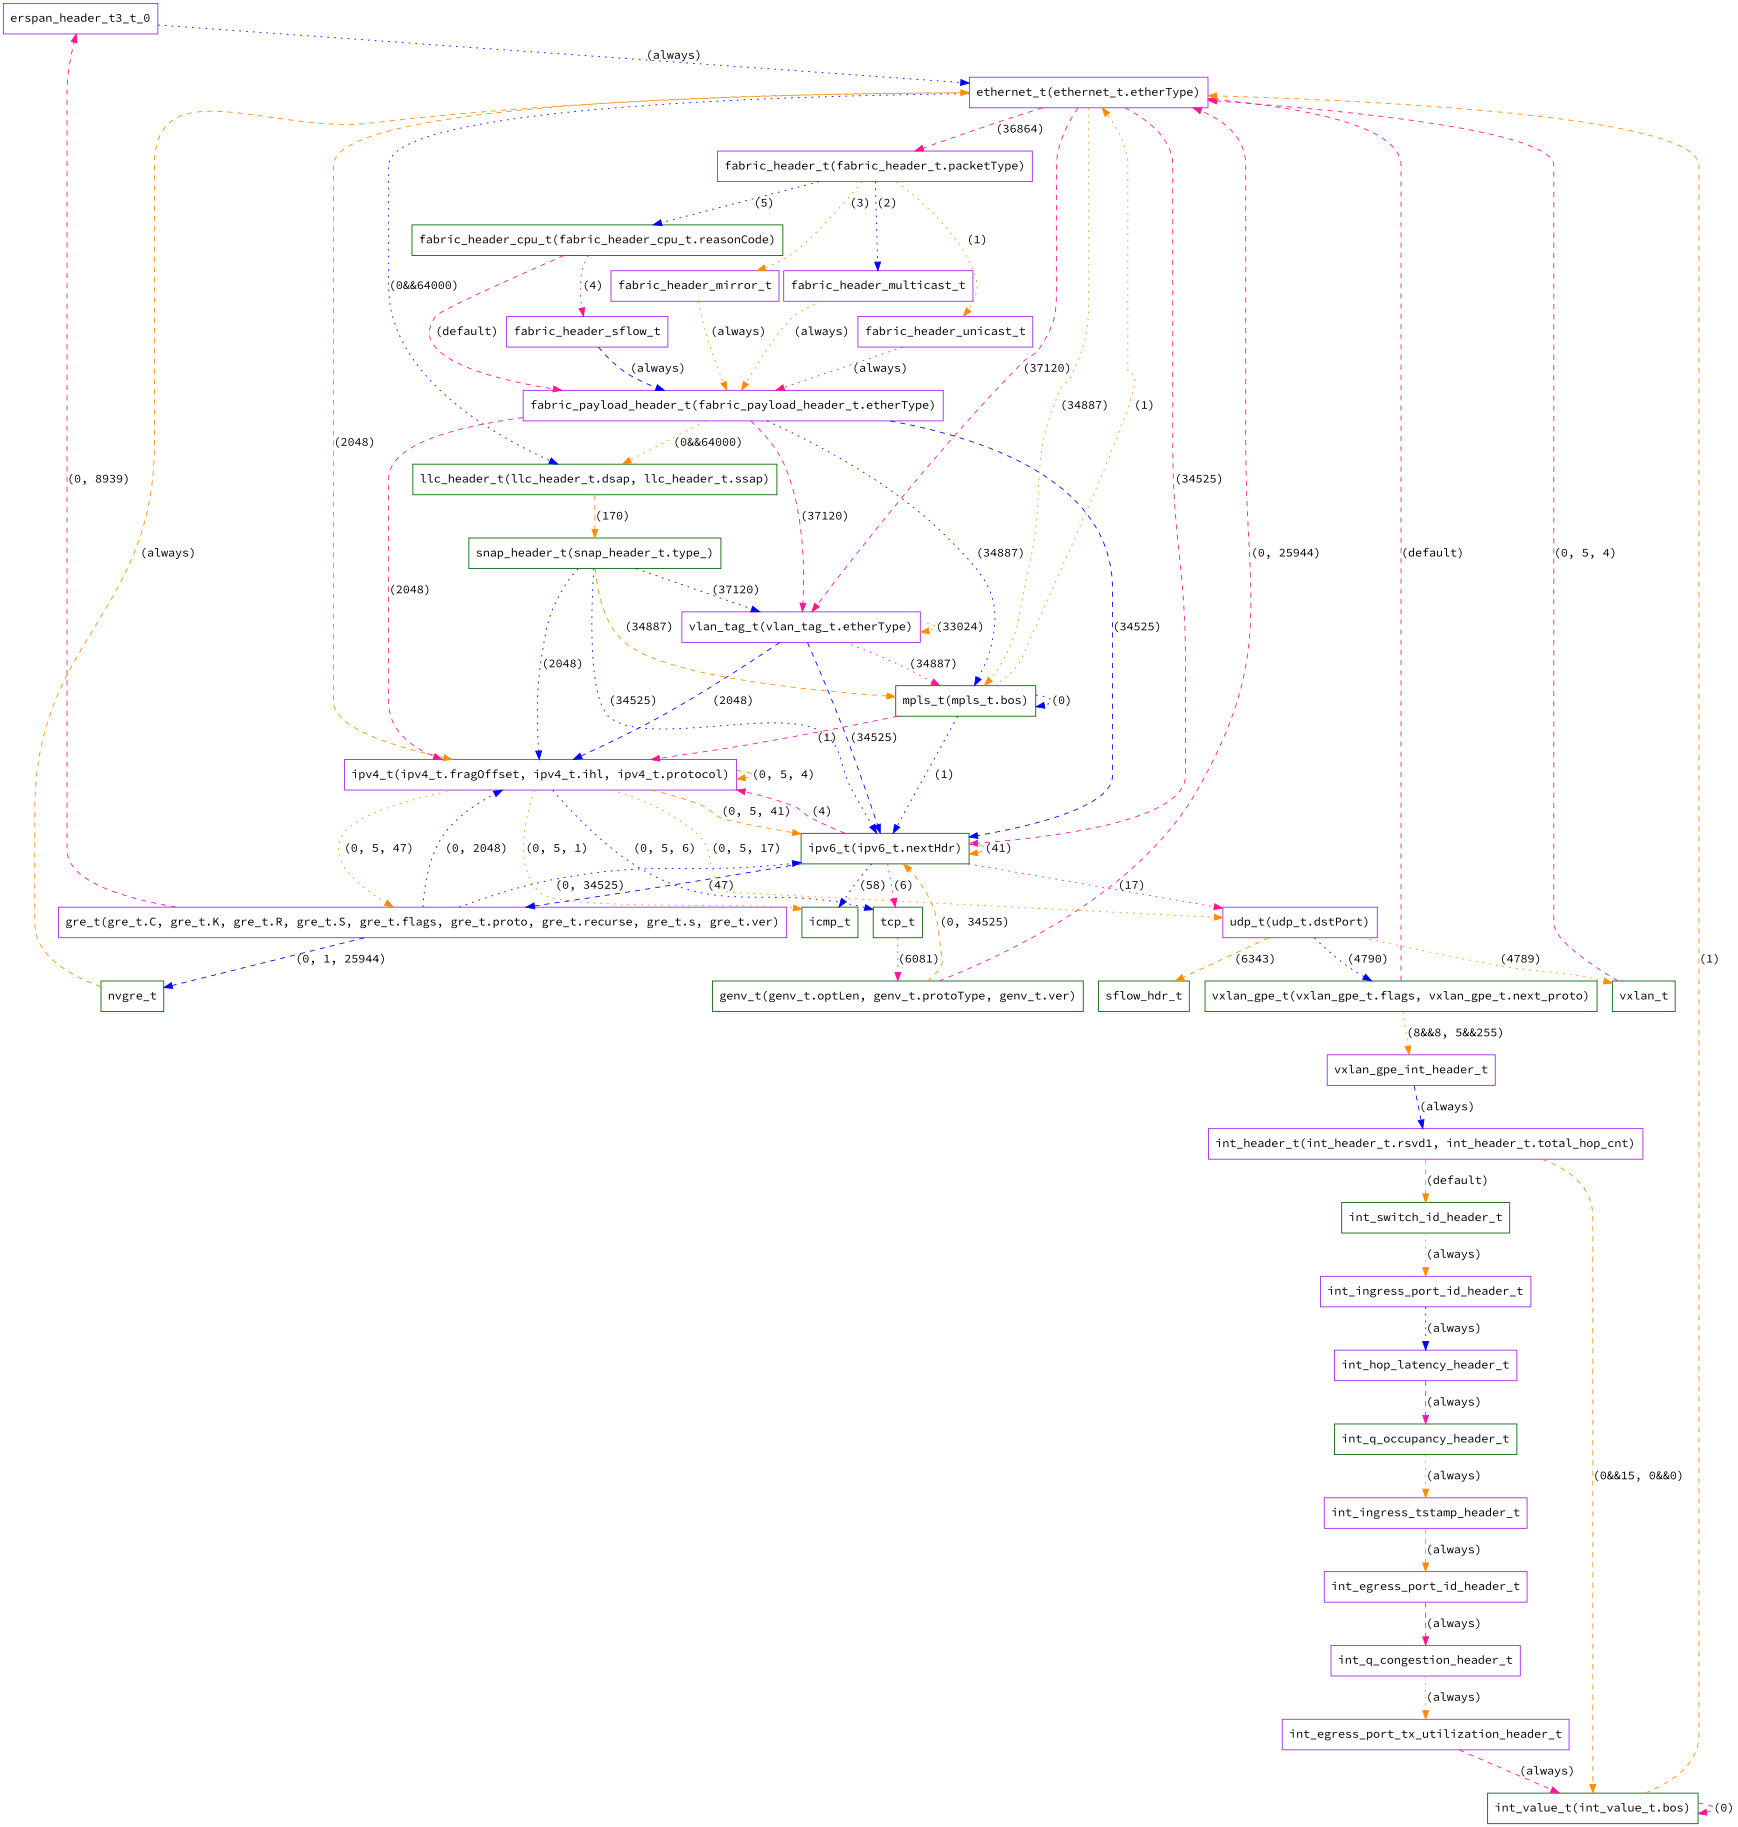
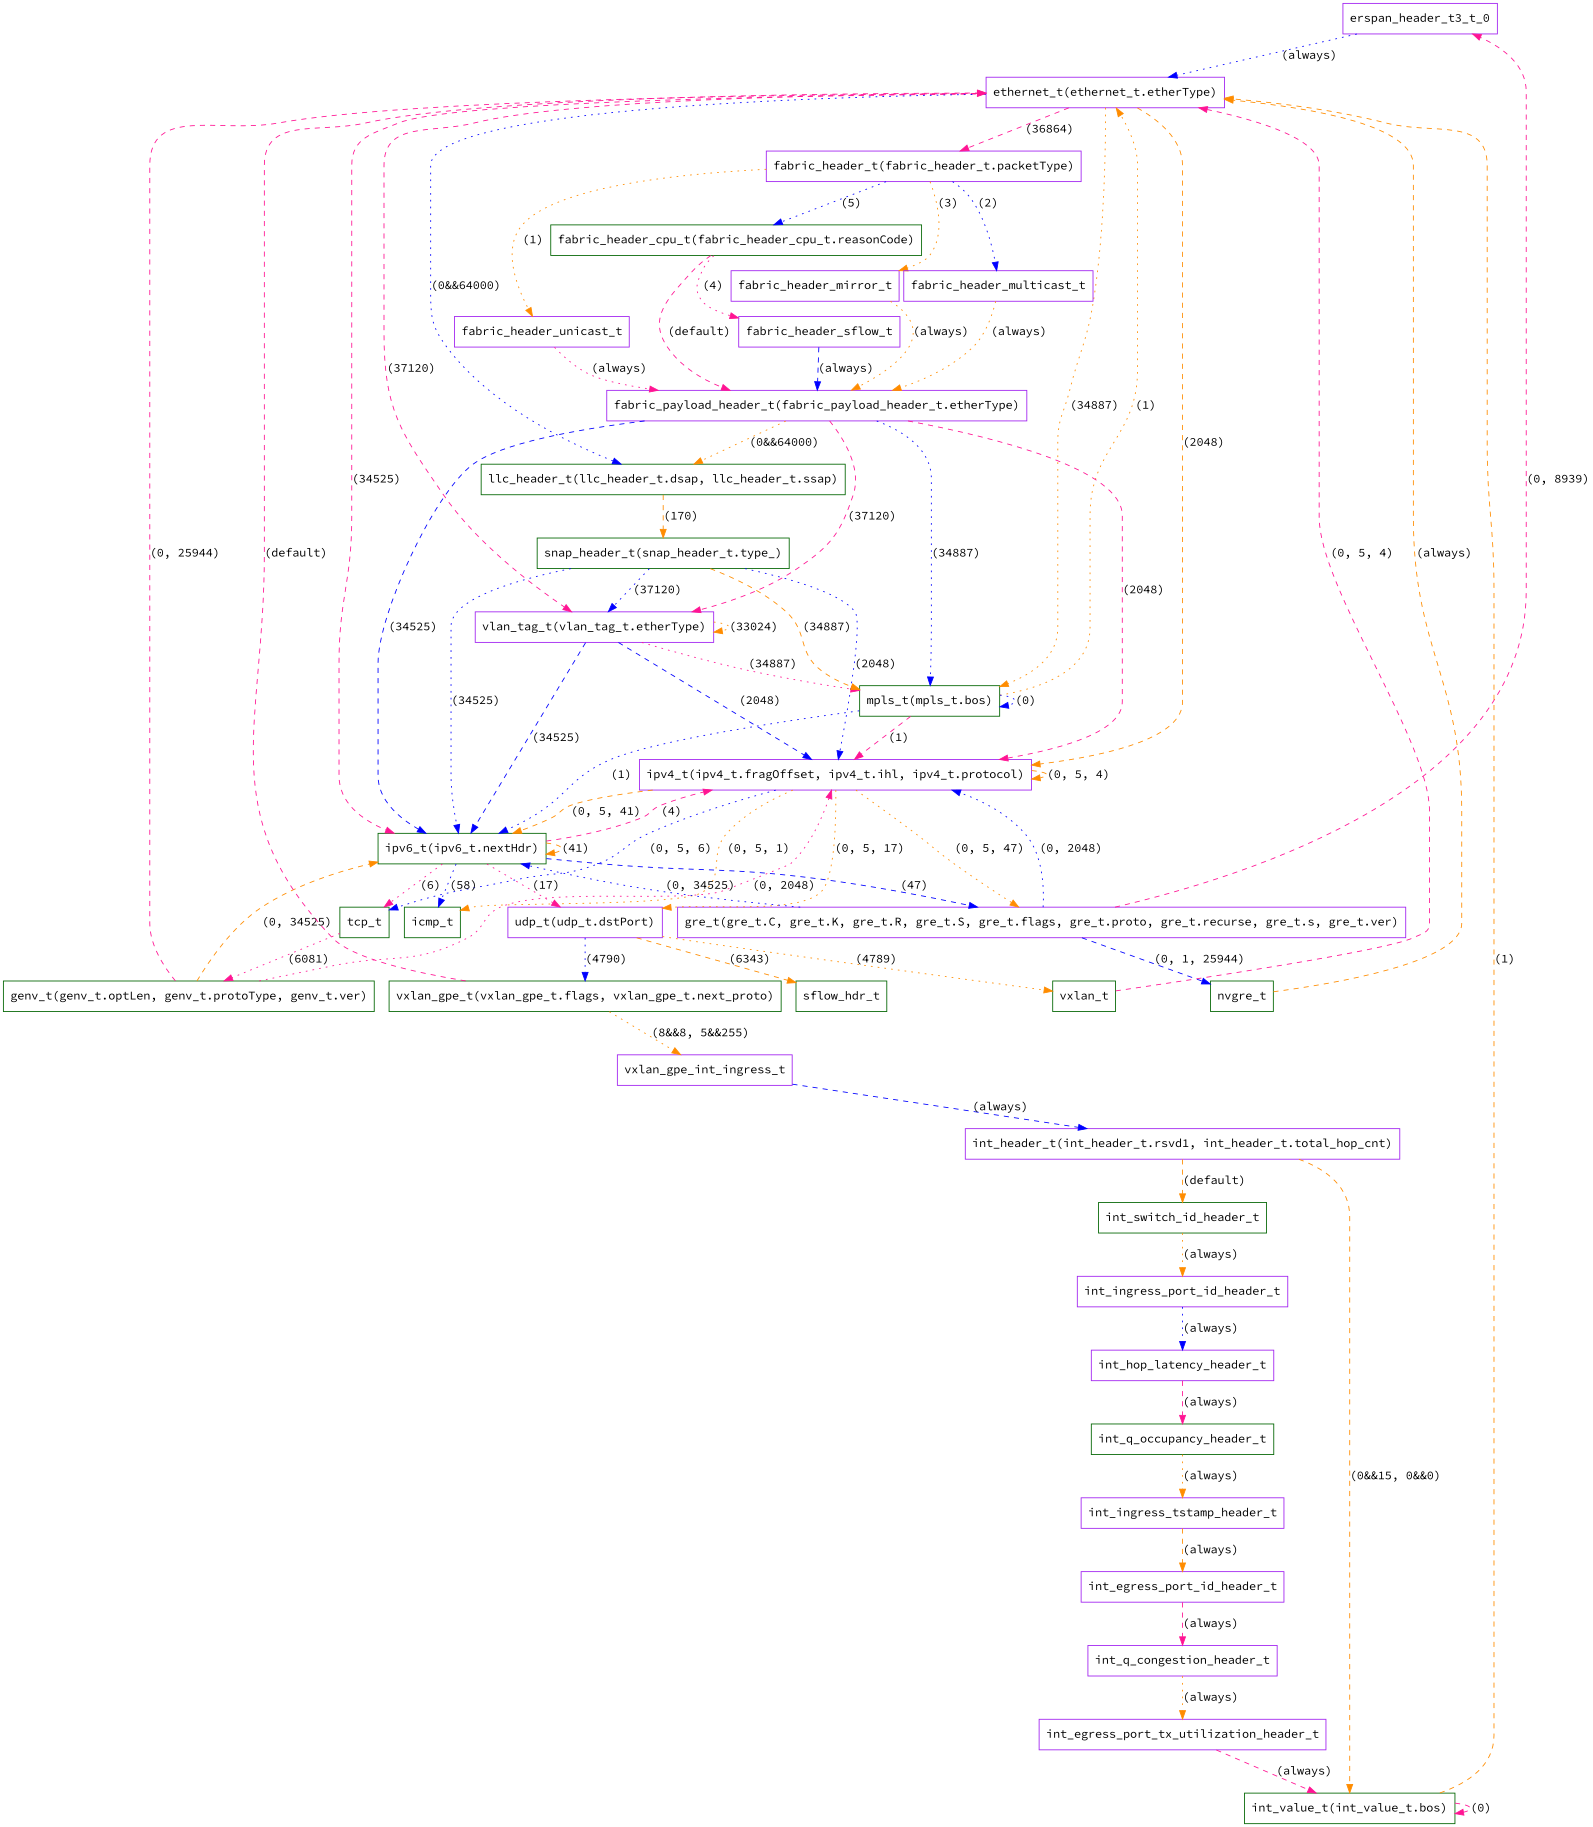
none -> (556, 898)
(1411, 1070) -> (705, 1070)
